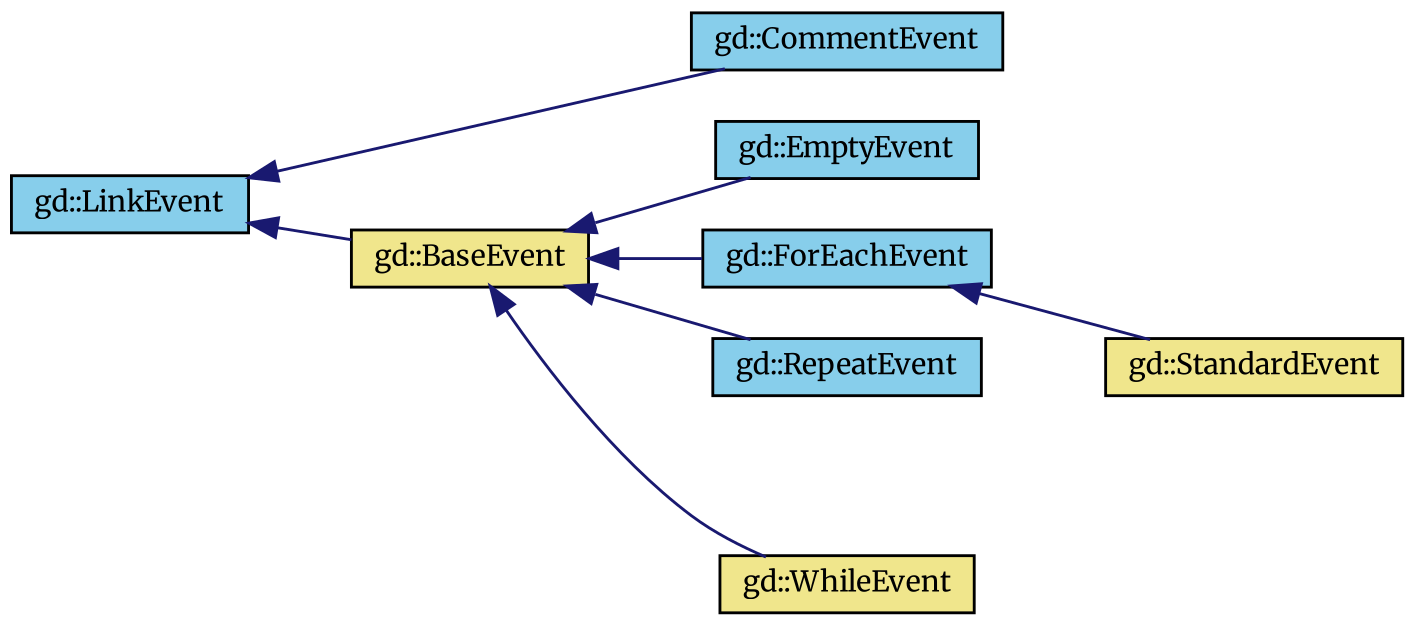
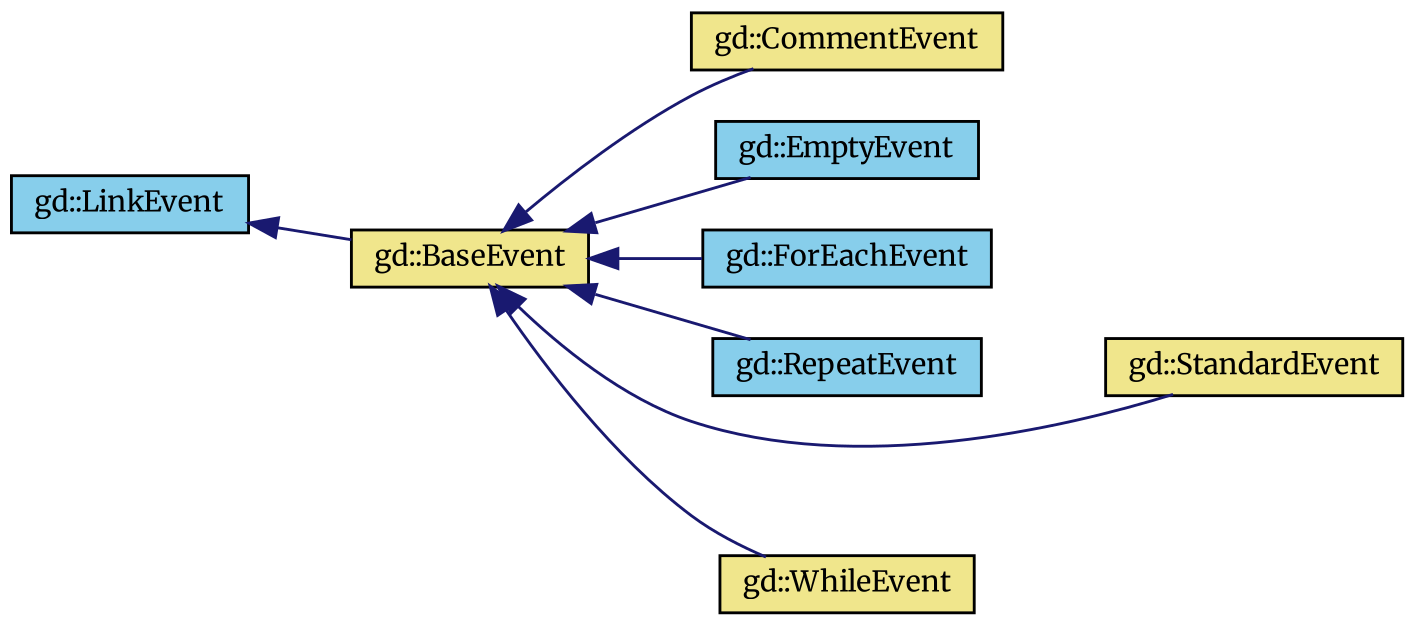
(847, 41) -> (847, 41)
(501, 120) -> (634, 131)
(1065, 317) -> (829, 445)
